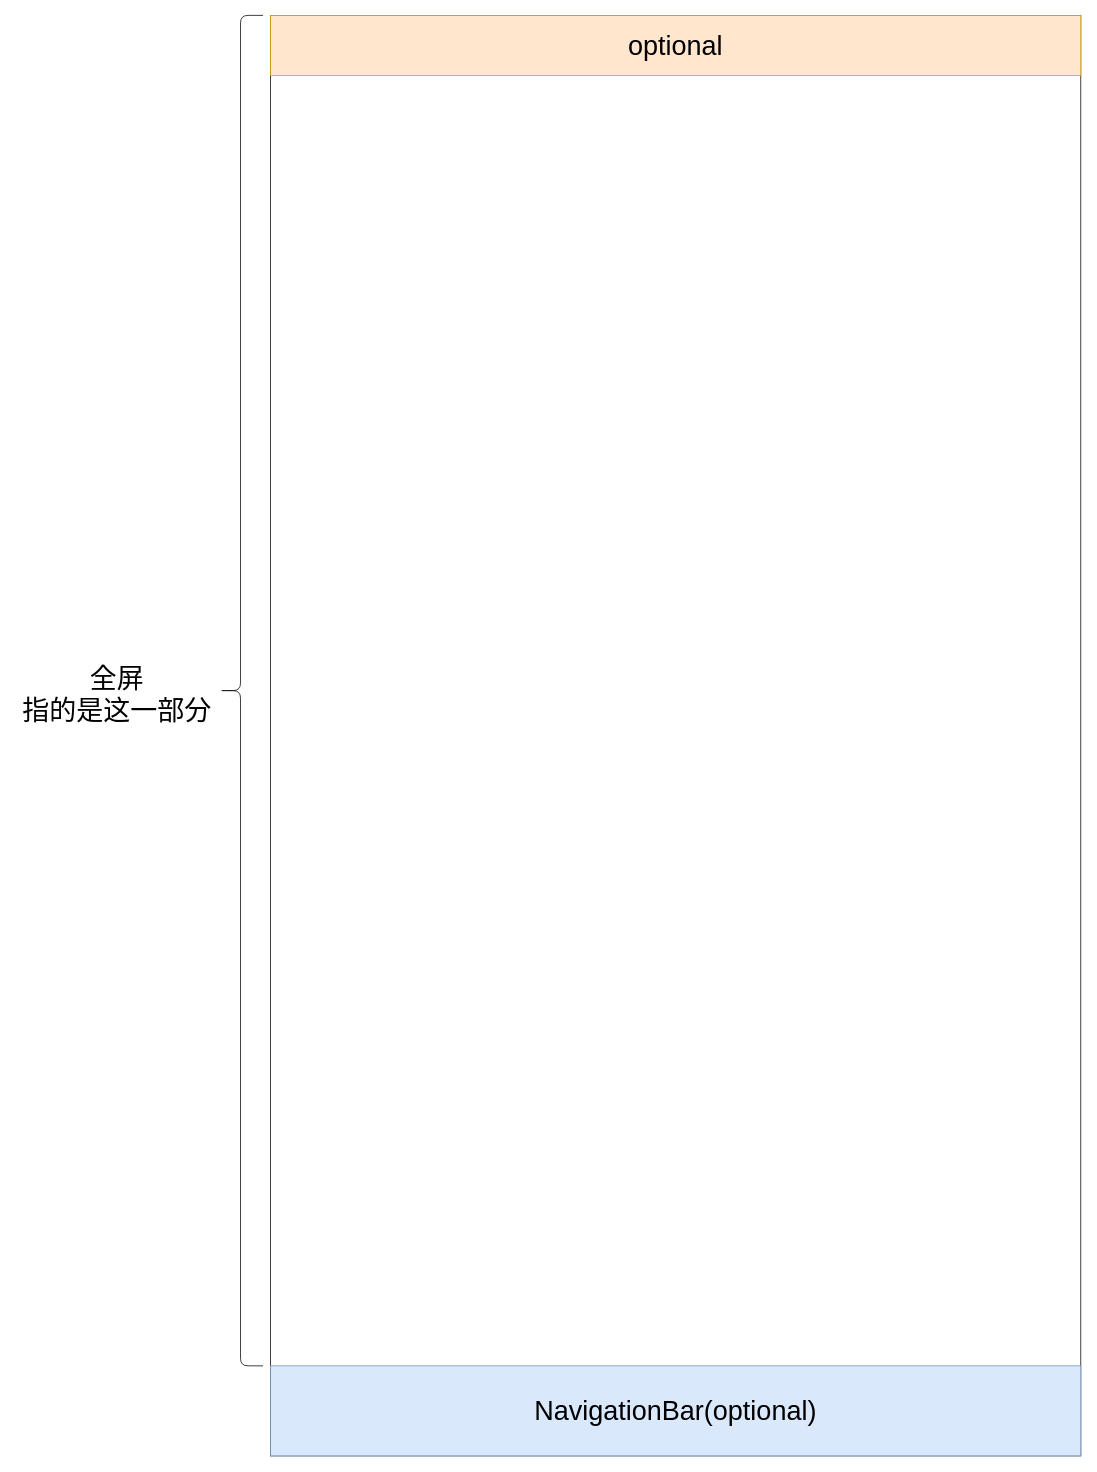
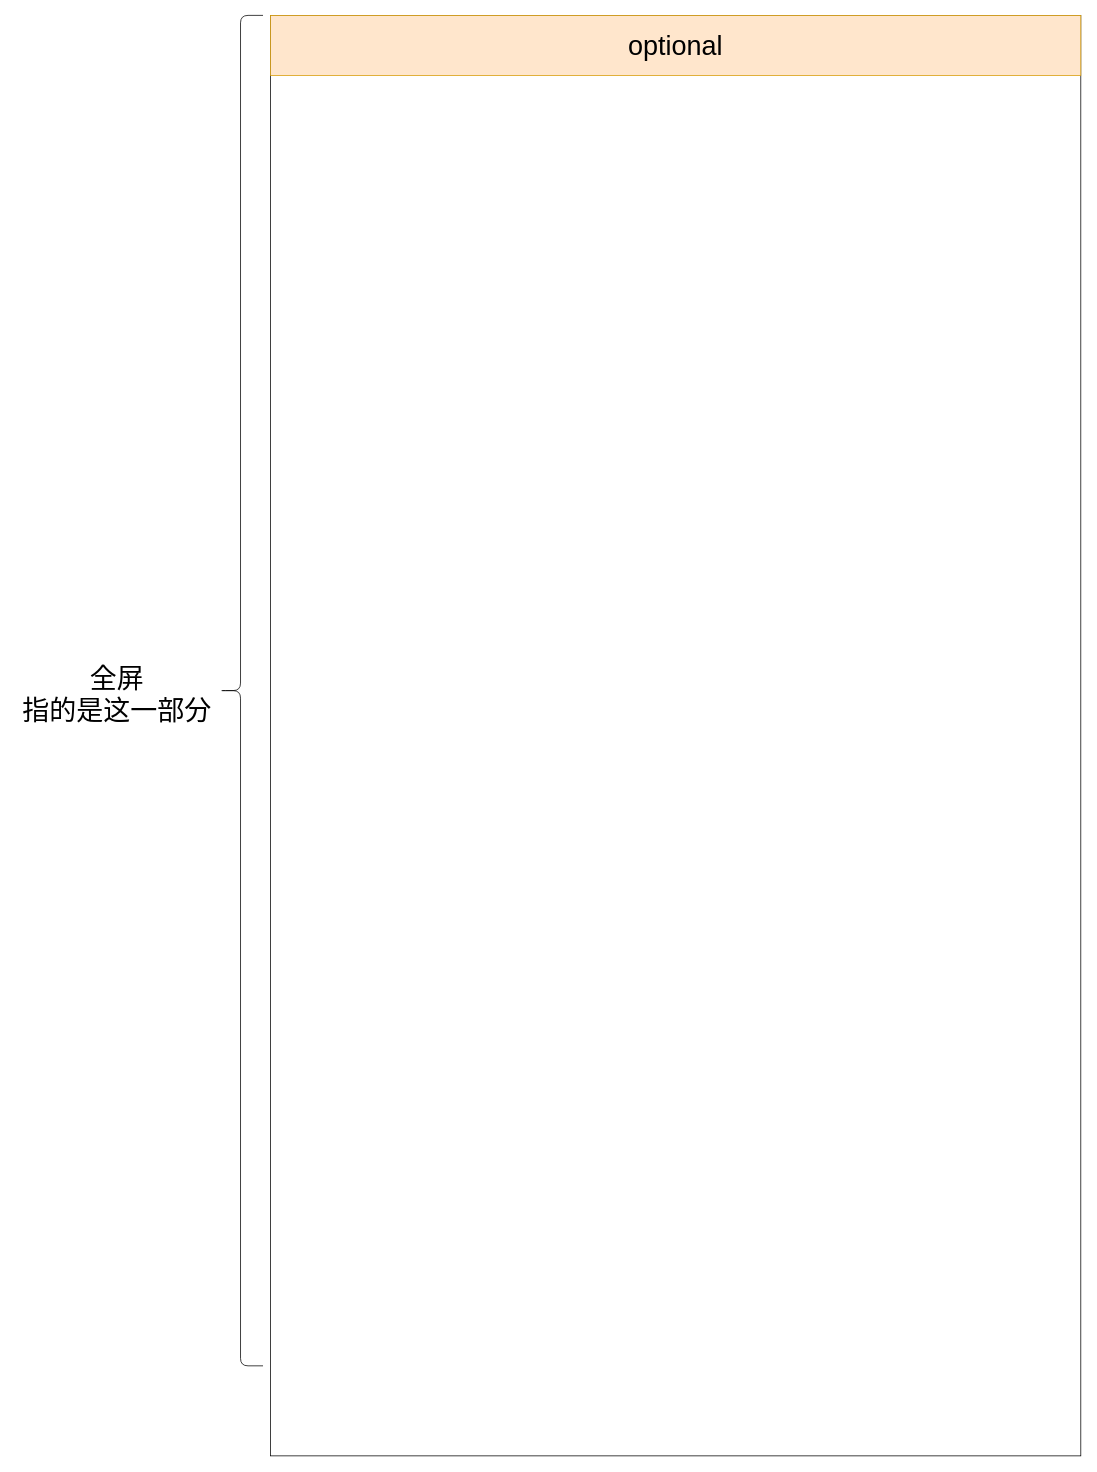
(675, 1410) -> none
